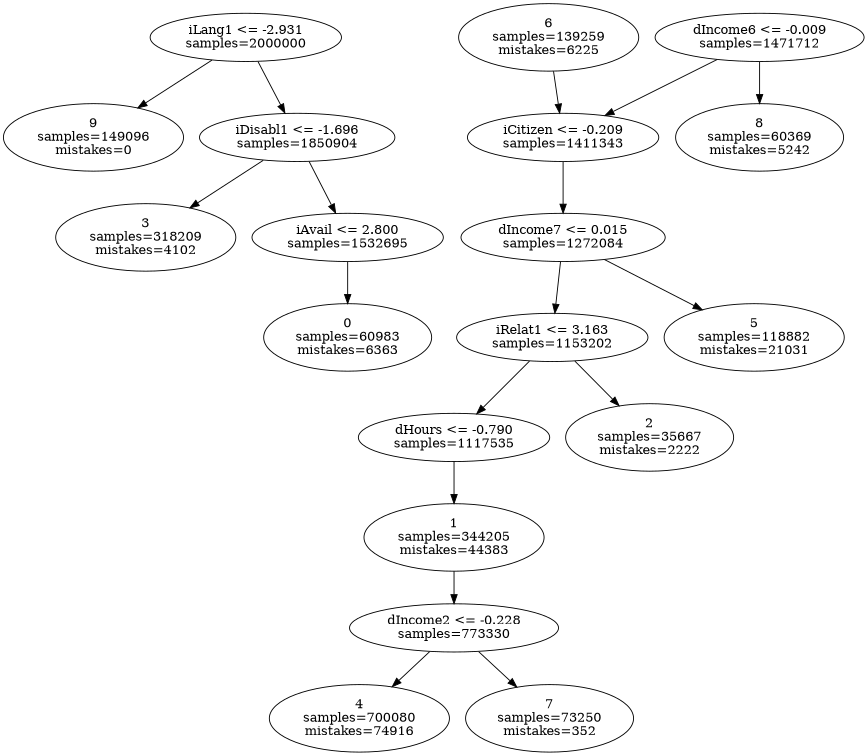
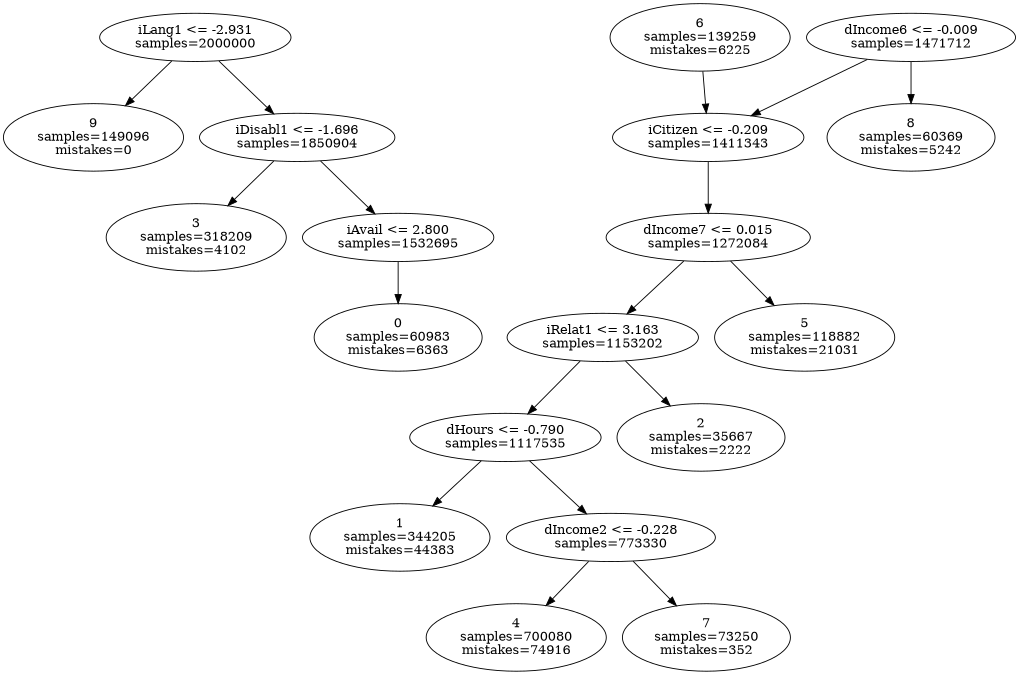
(454, 583) -> (555, 484)
